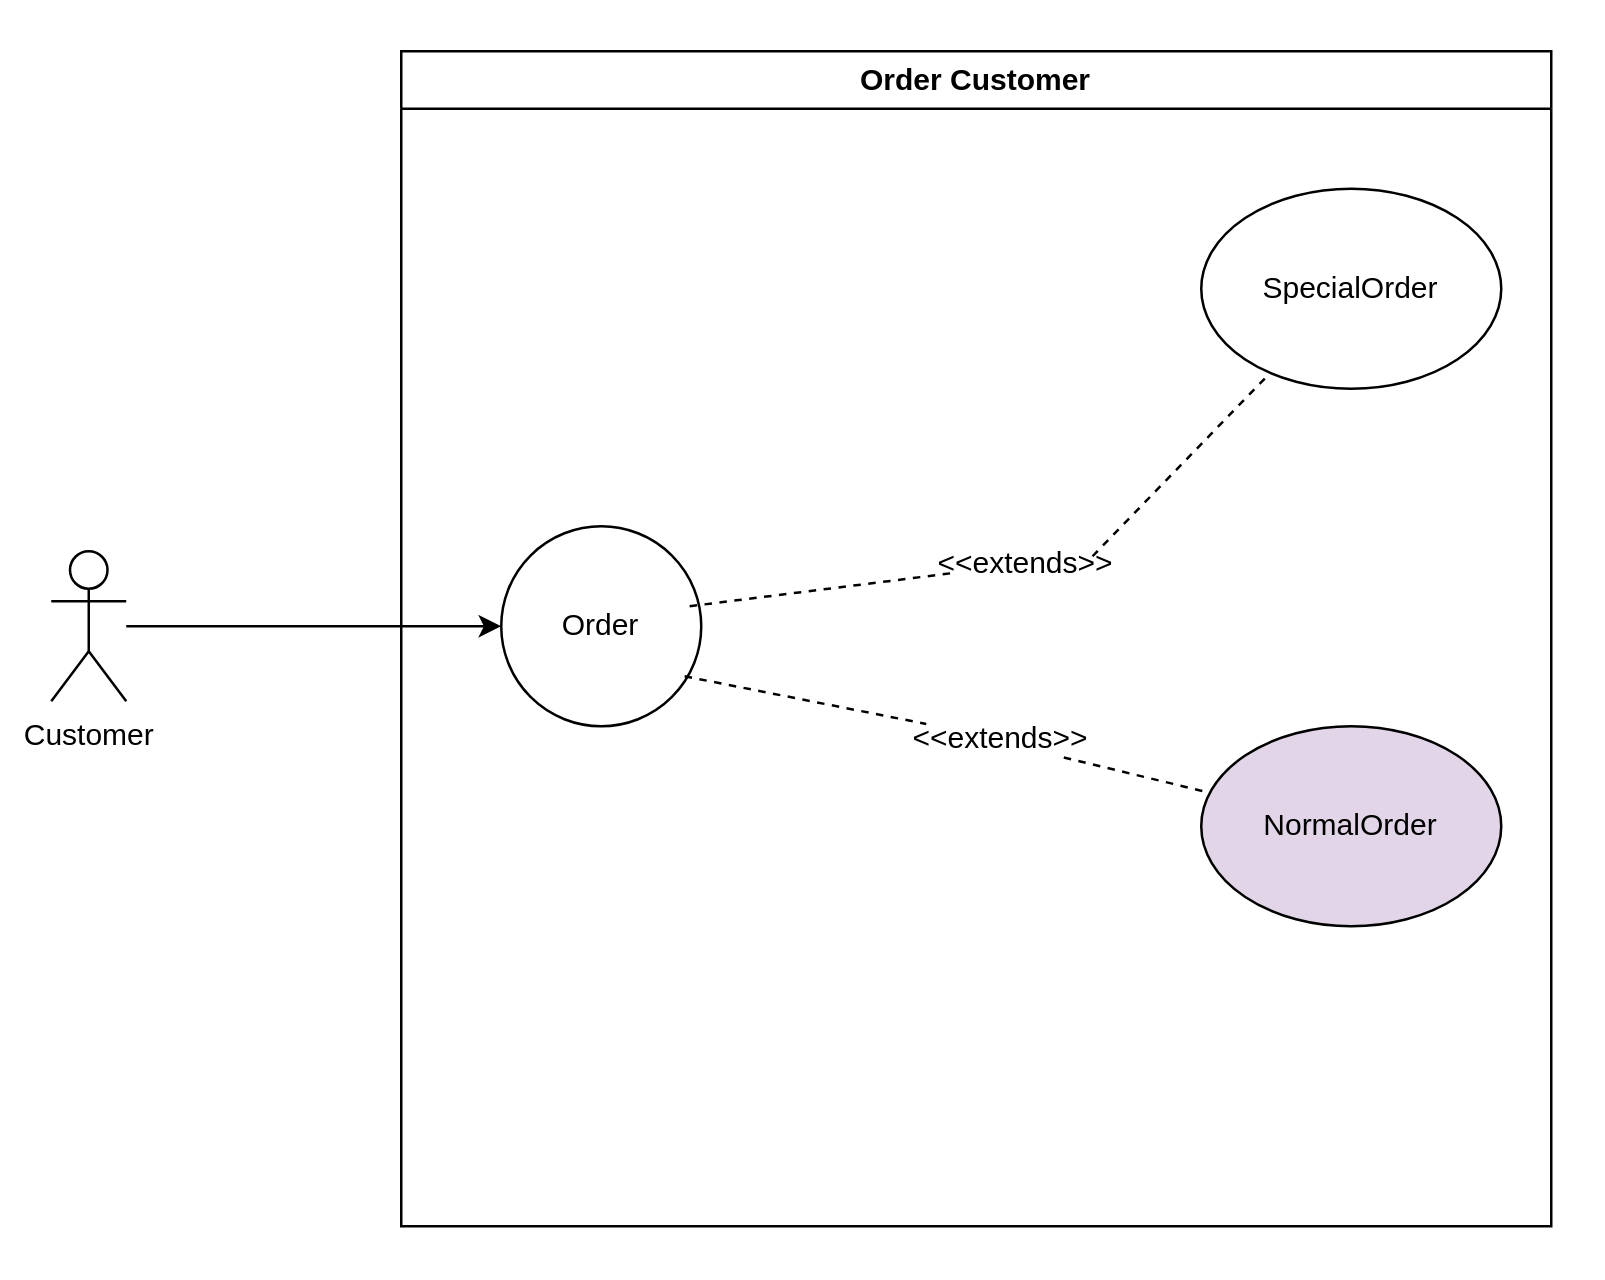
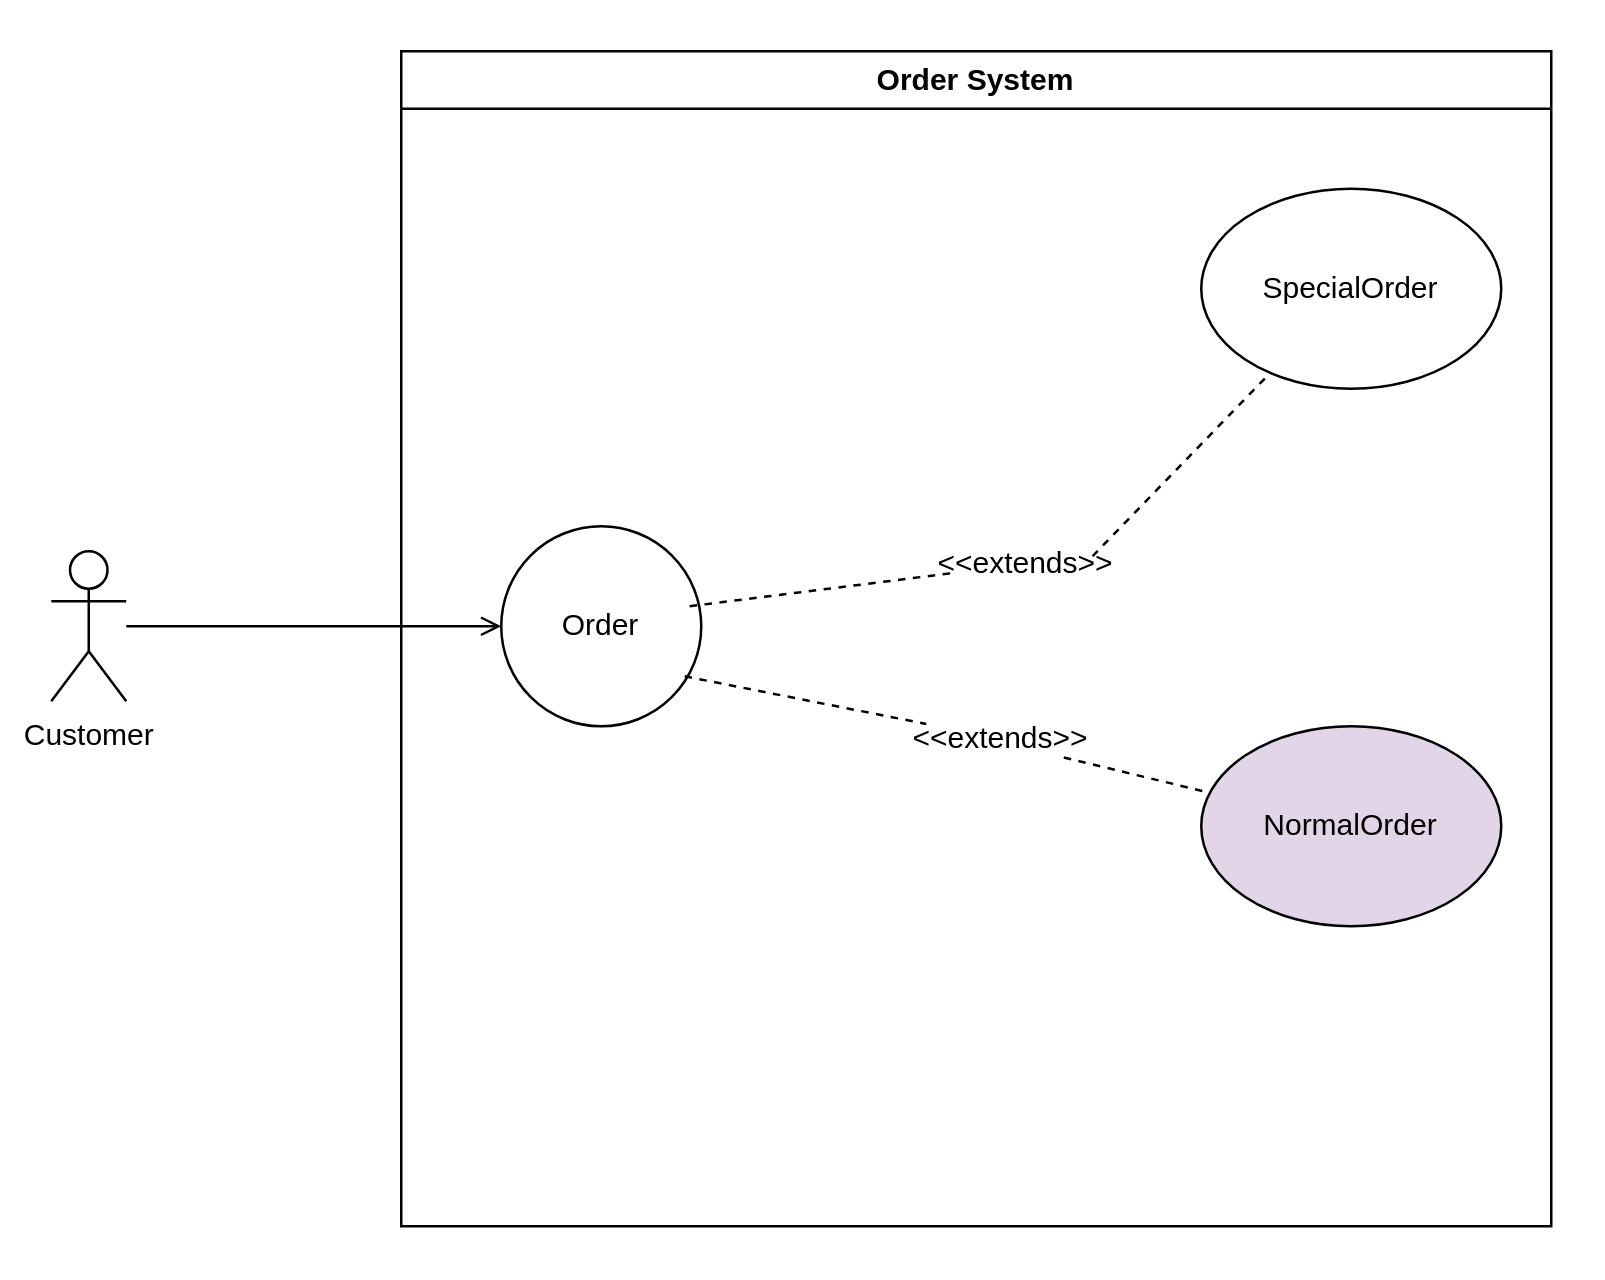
(976, 81) -> (976, 81)
(483, 626) -> (487, 626)
